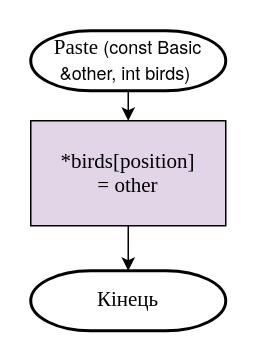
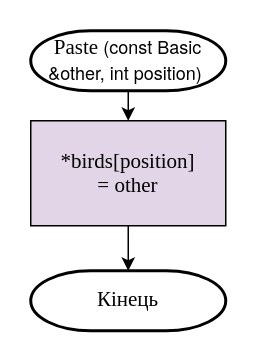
(128, 61) -> (128, 61)
